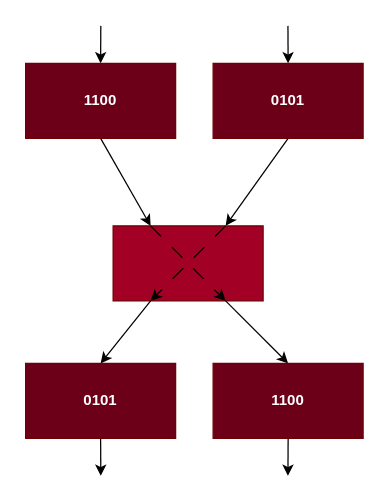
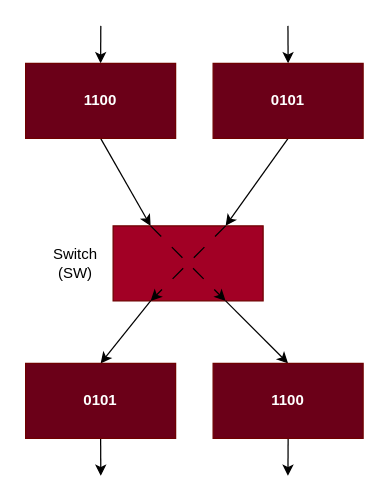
none -> (76, 263)
